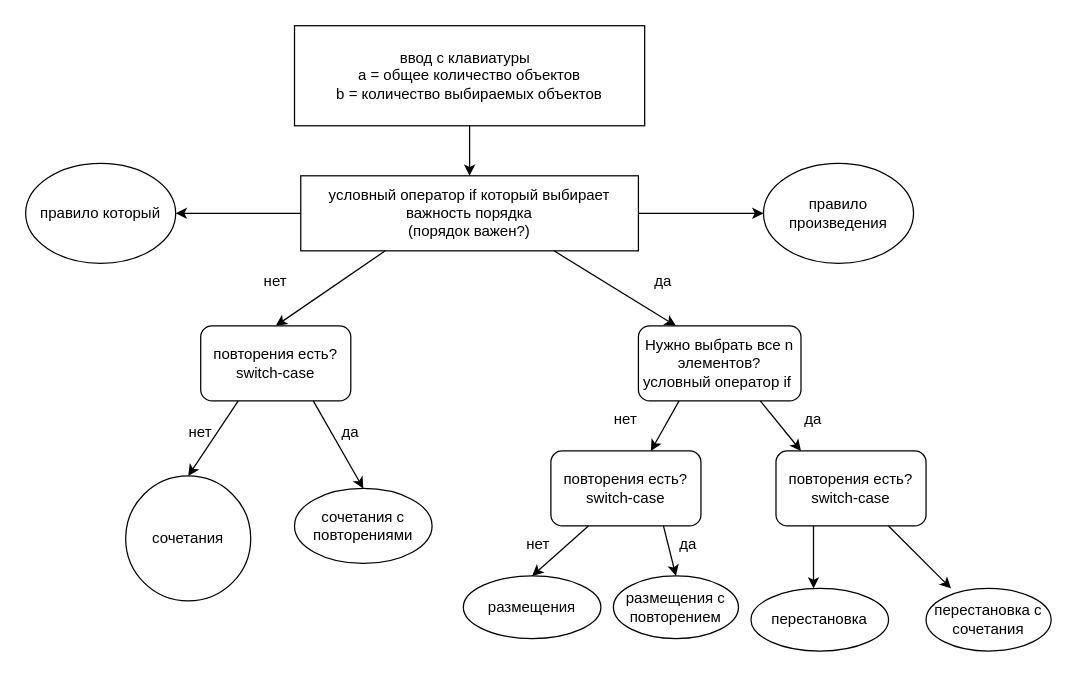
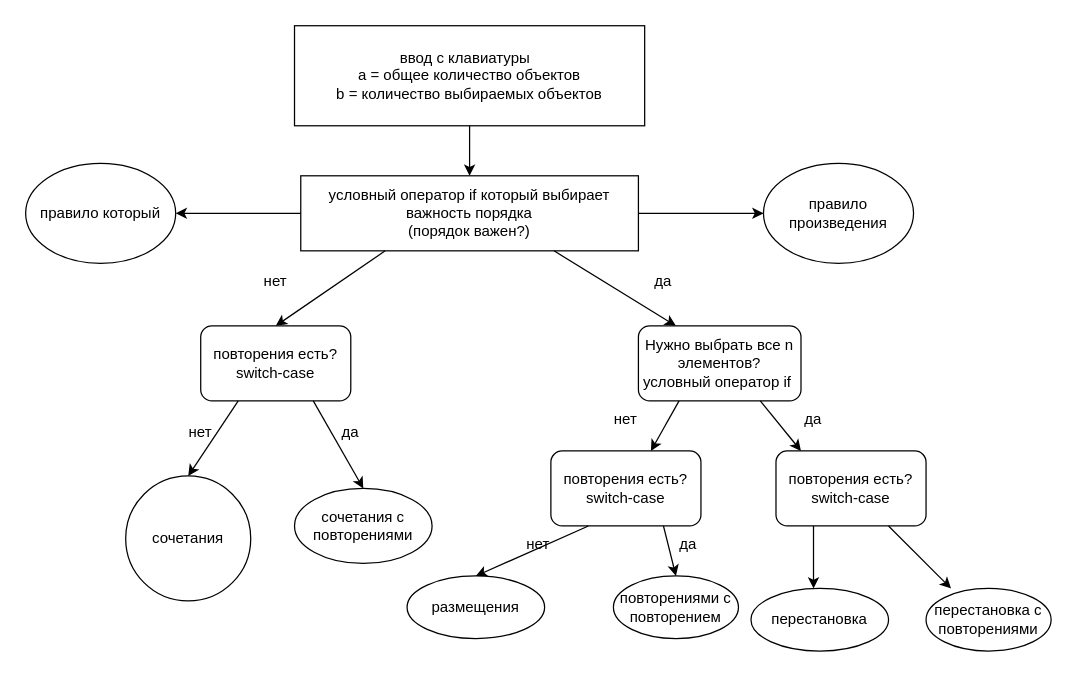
(532, 607) -> (476, 607)
(676, 607) -> (676, 607)
(988, 619) -> (988, 619)
